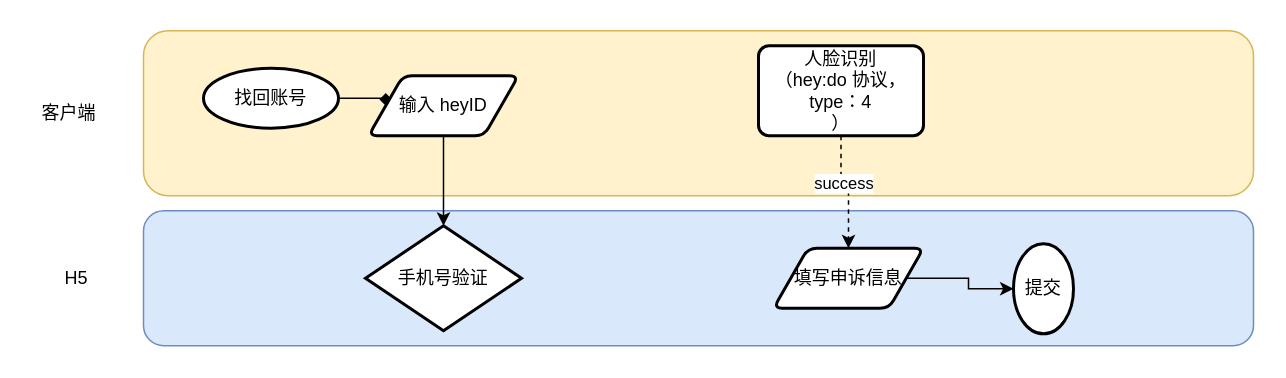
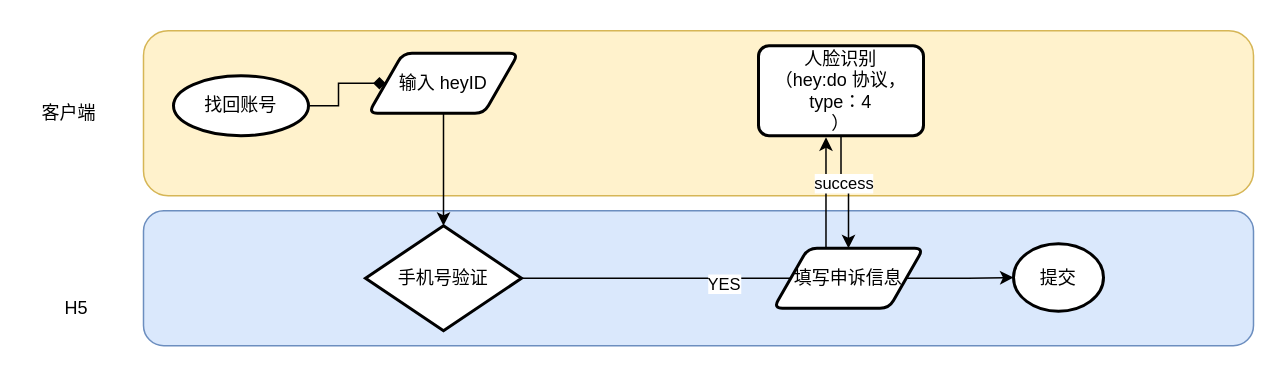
(271, 98) -> (241, 106)
(443, 106) -> (443, 83)
(848, 215) -> (848, 215)
(76, 278) -> (76, 308)
none -> (655, 278)
(1043, 289) -> (1058, 278)
